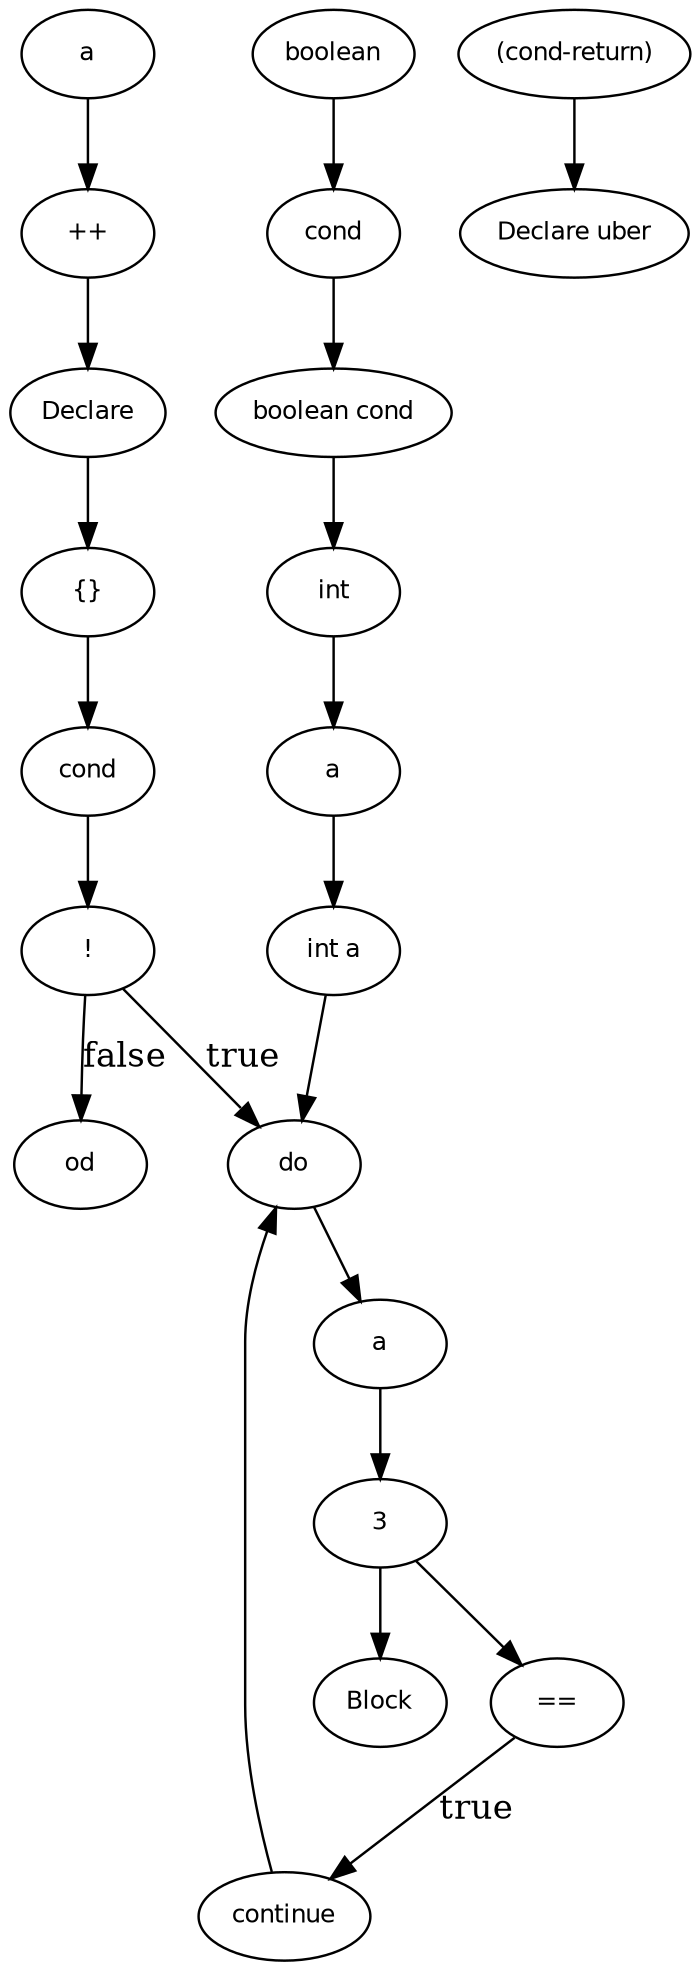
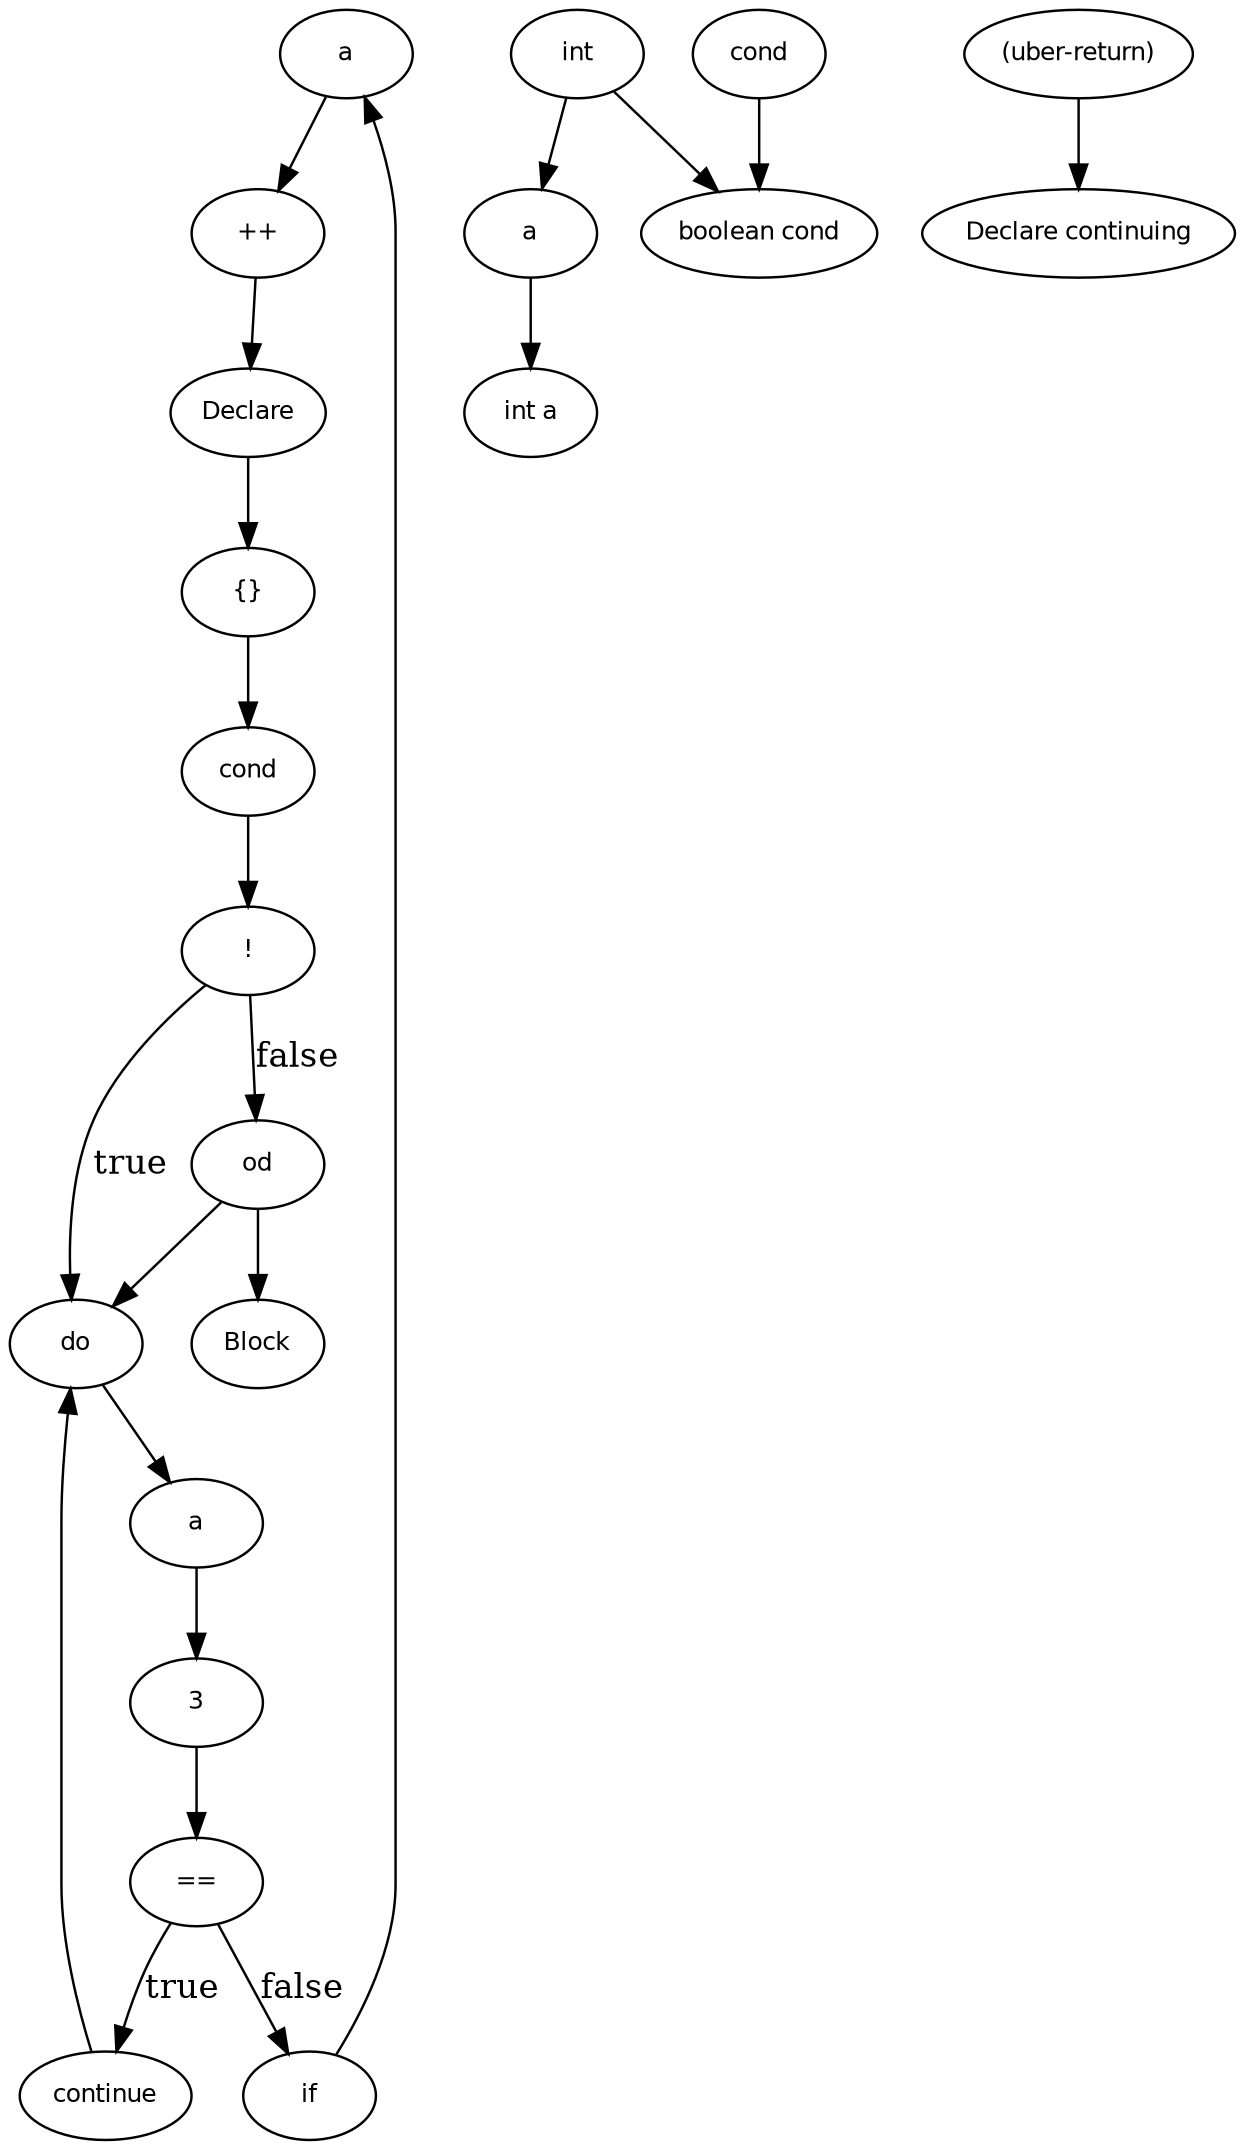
(334, 54) -> none
(574, 54) -> (1079, 54)
(574, 233) -> (1079, 233)
(334, 490) -> (657, 133)
(316, 1046) -> (176, 1246)
(380, 1601) -> (258, 1242)
none -> (310, 2096)
